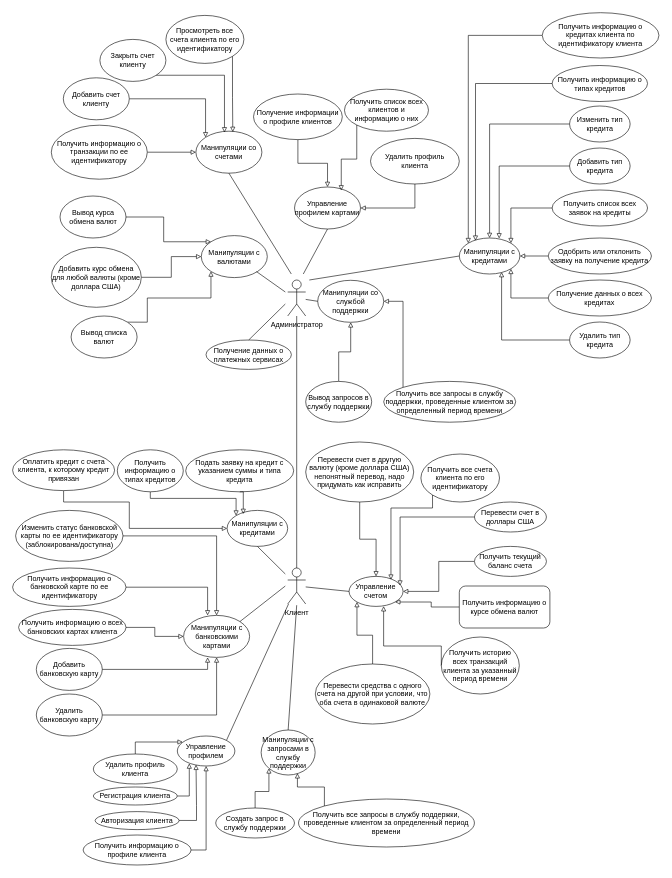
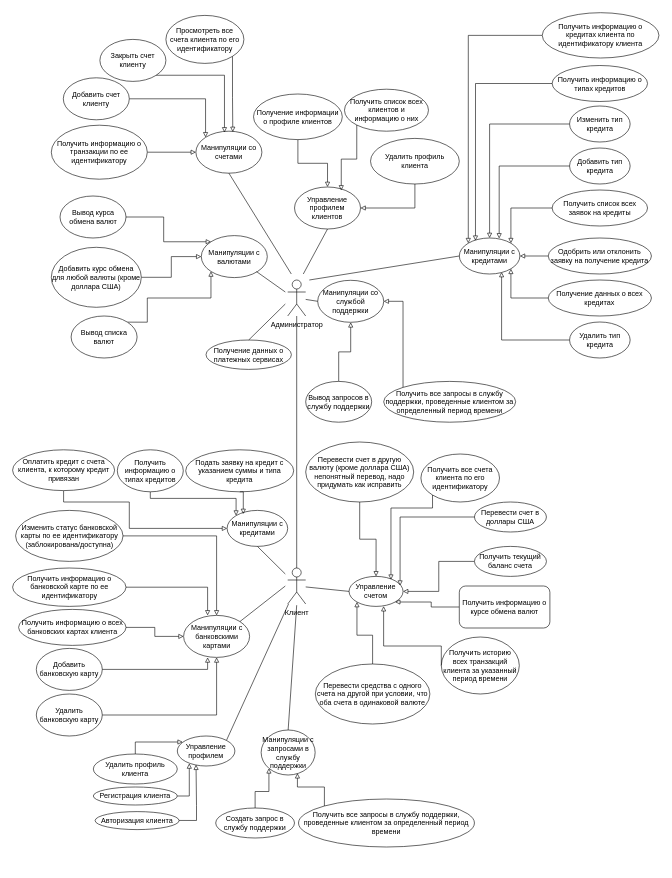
(327, 208) -> (327, 208)
(206, 812) -> none
(137, 850) -> none
